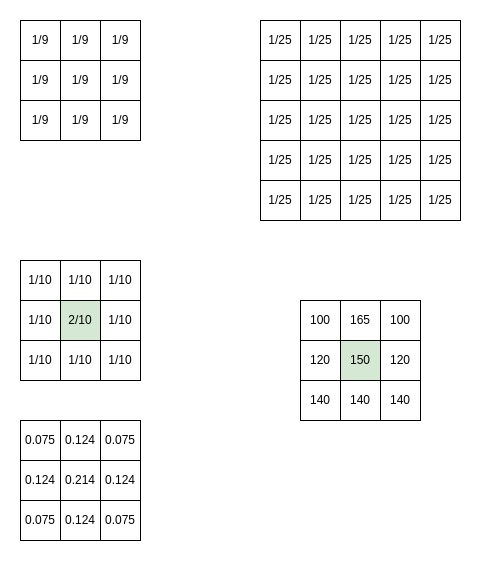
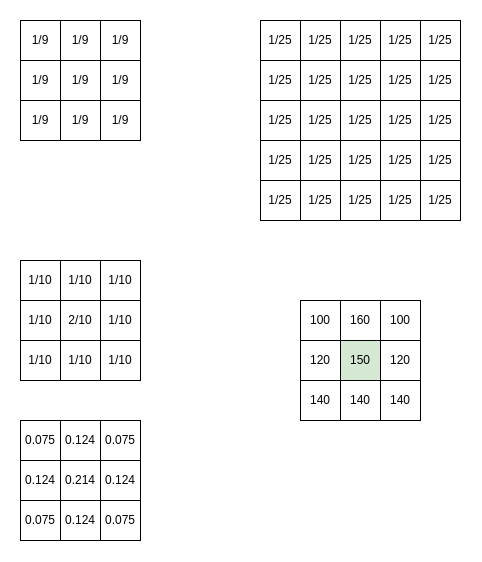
(81, 321) -> (81, 321)
(361, 321) -> (361, 321)
